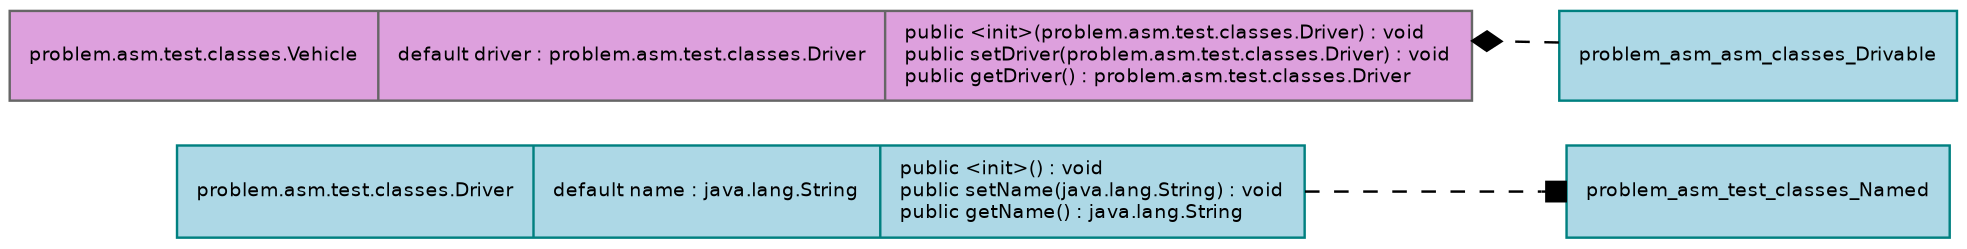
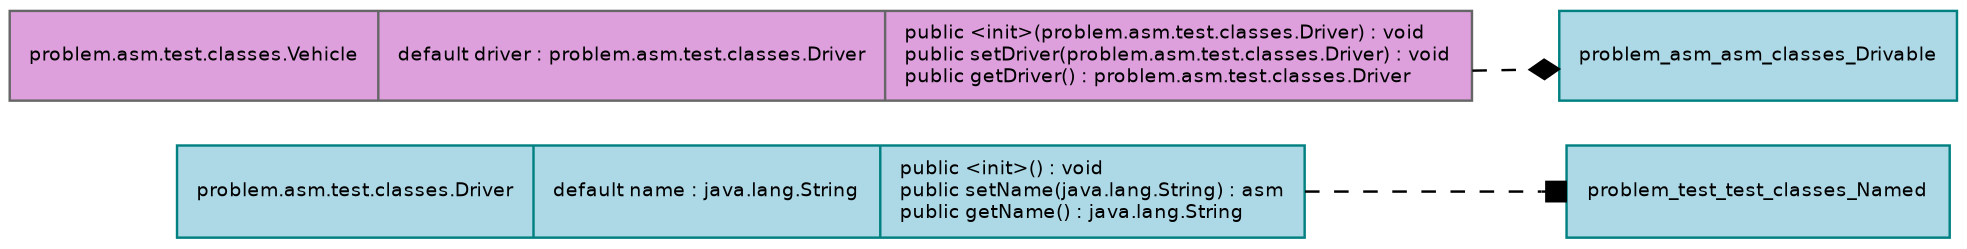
(1530, 42) -> (1501, 70)
(1092, 190) -> (1092, 190)
(1758, 192) -> (1758, 192)
